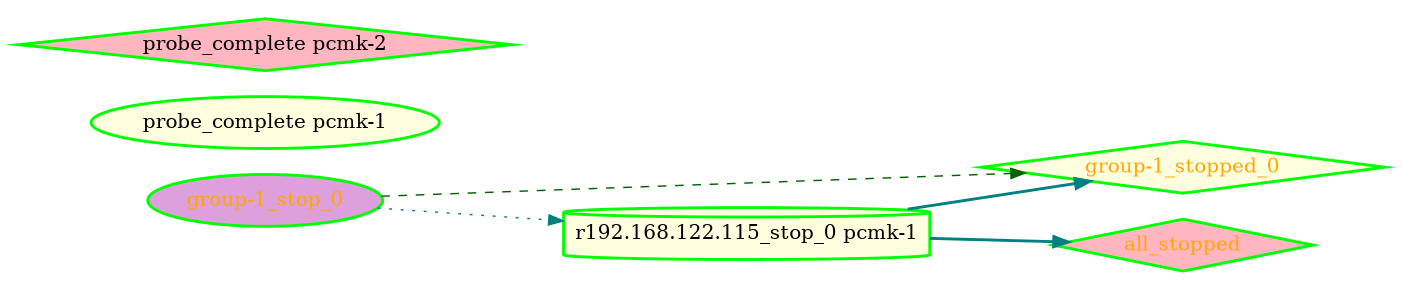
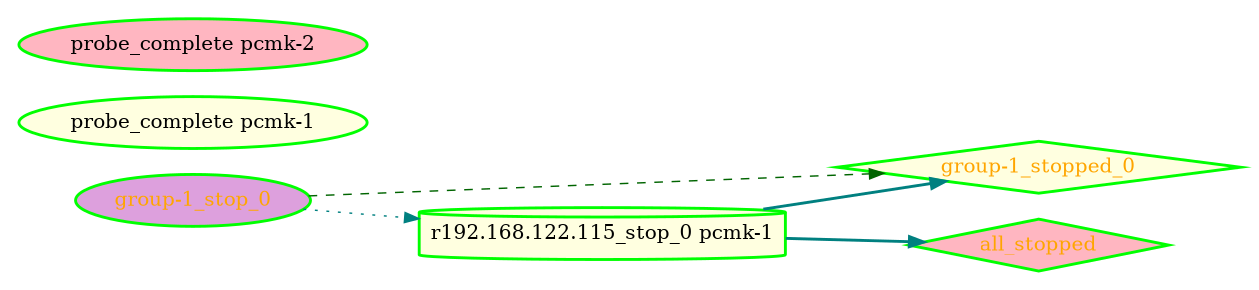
(265, 45) -> (193, 45)
